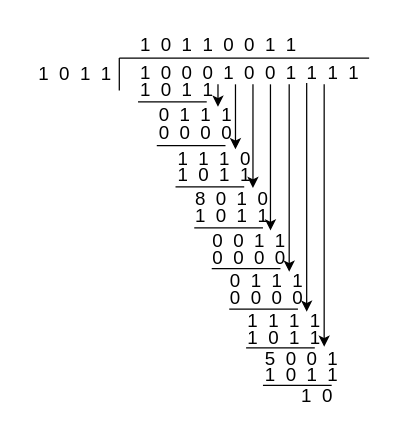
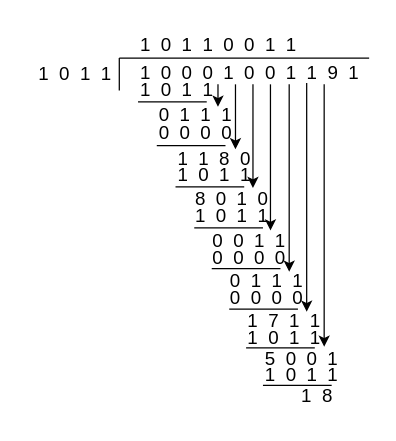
(251, 72) -> (251, 72)
(214, 158) -> (214, 158)
(284, 321) -> (284, 321)
(317, 396) -> (317, 396)
